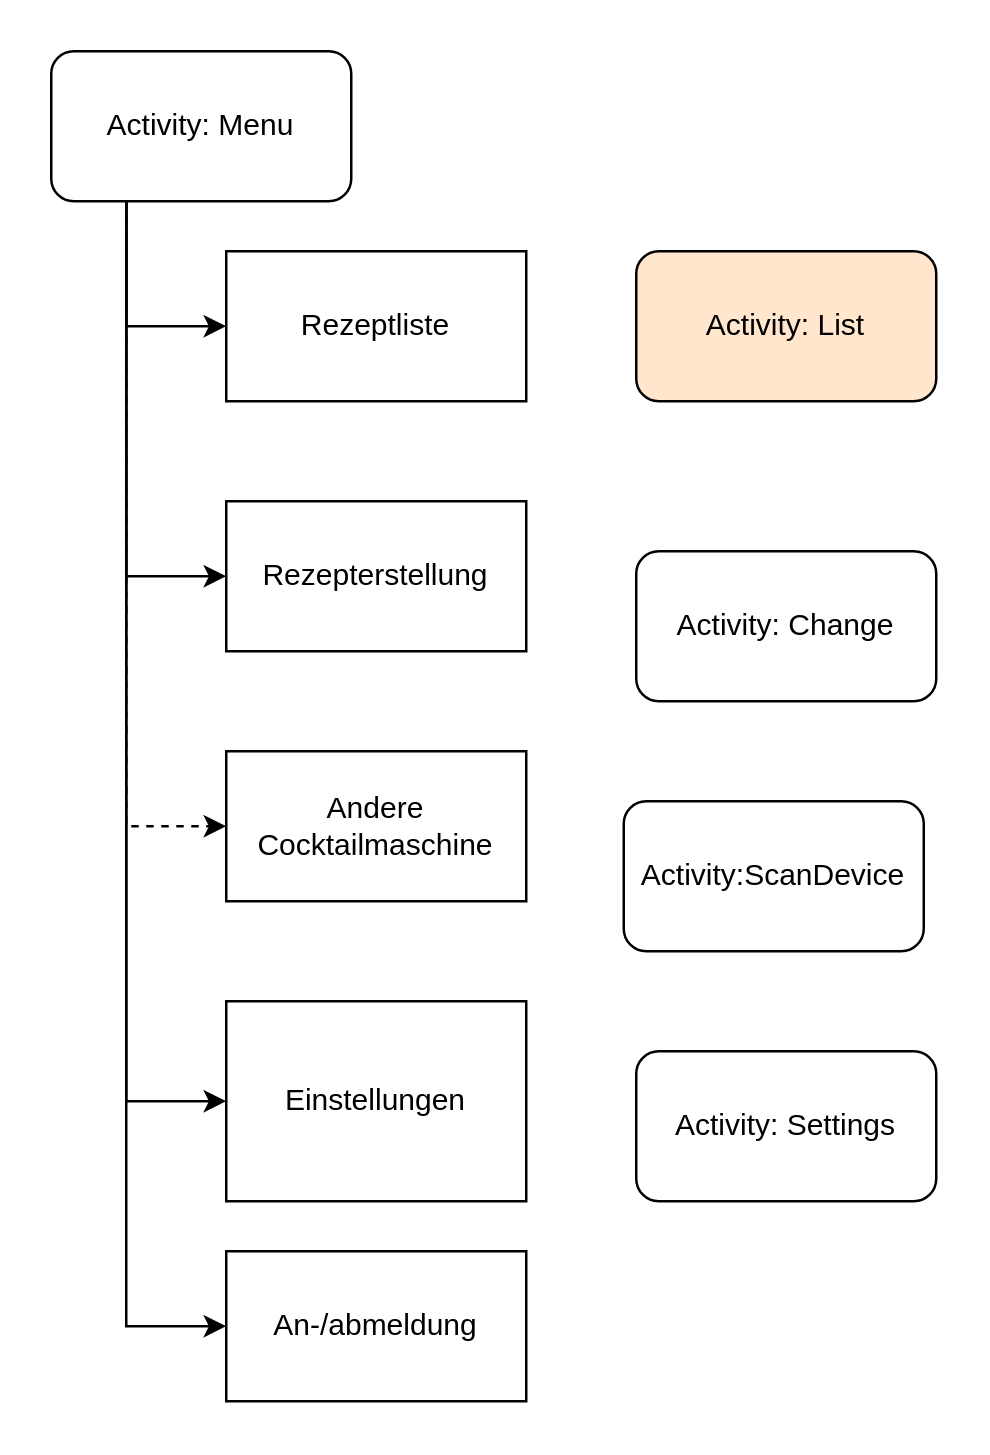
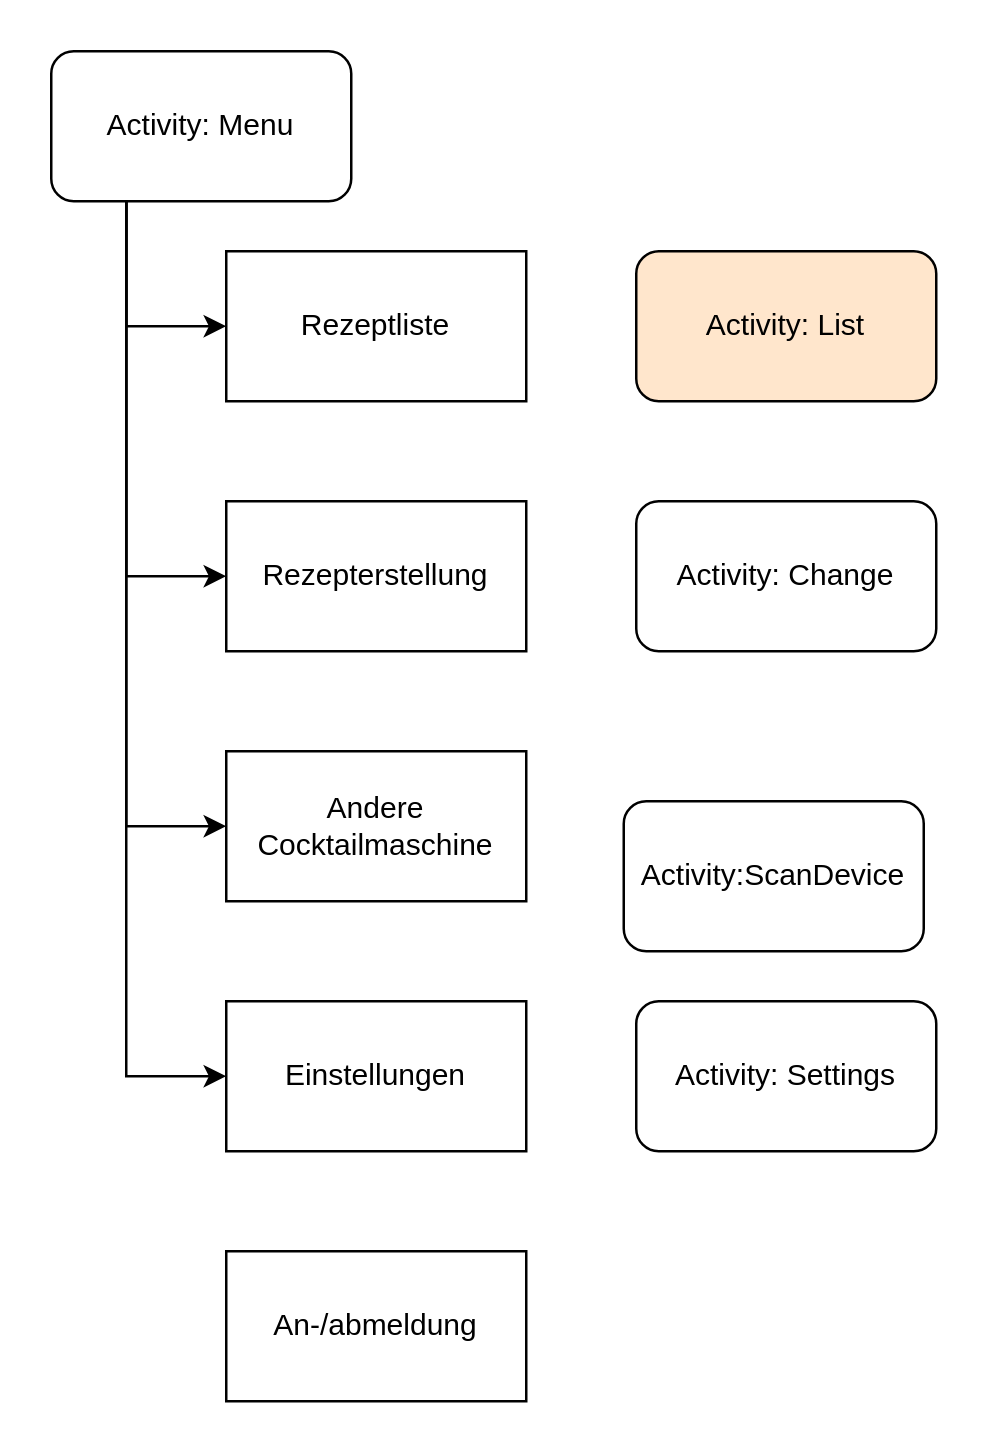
(786, 626) -> (786, 576)
(169, 826) -> (169, 826)
(376, 1101) -> (376, 1076)
(786, 1126) -> (786, 1076)
(126, 1258) -> none
